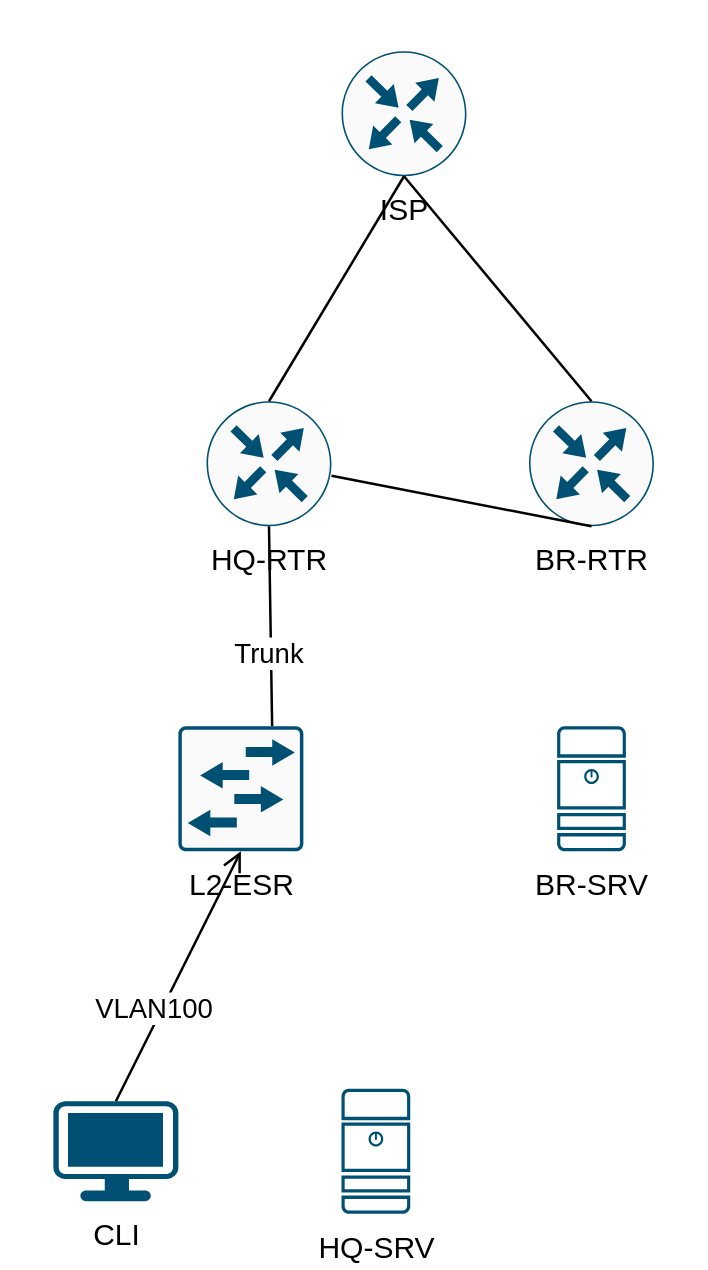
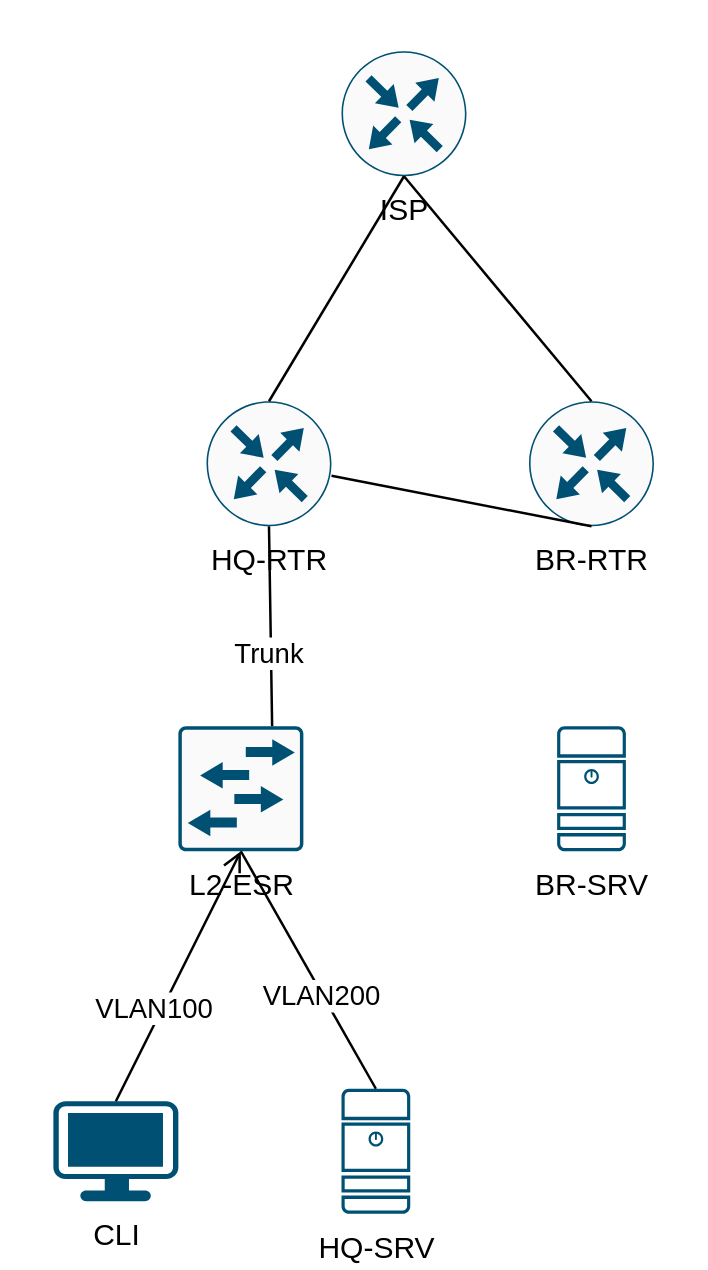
none -> (308, 970)
